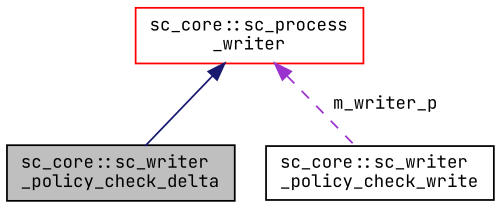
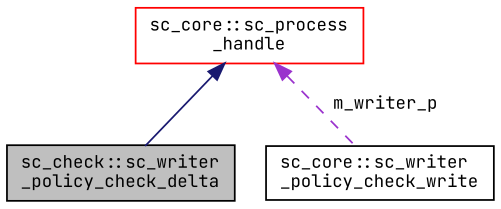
(250, 36) -> (250, 36)
(121, 173) -> (121, 173)
